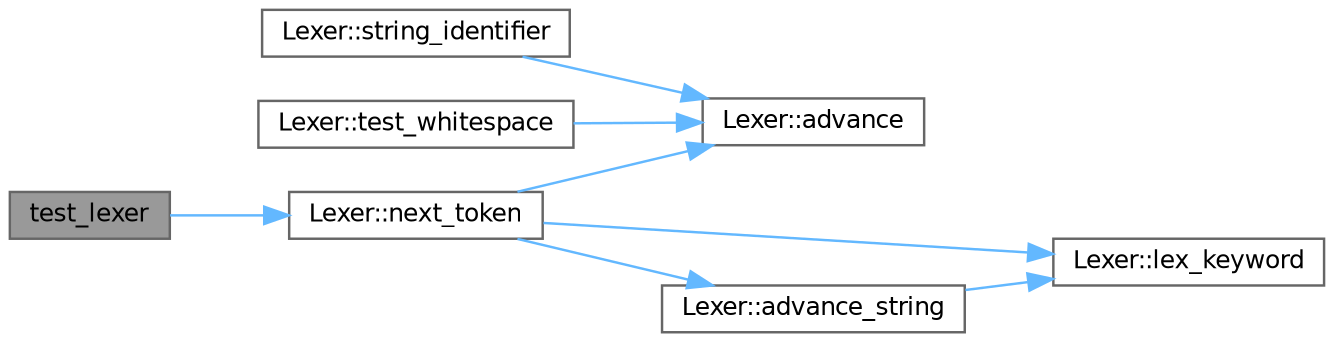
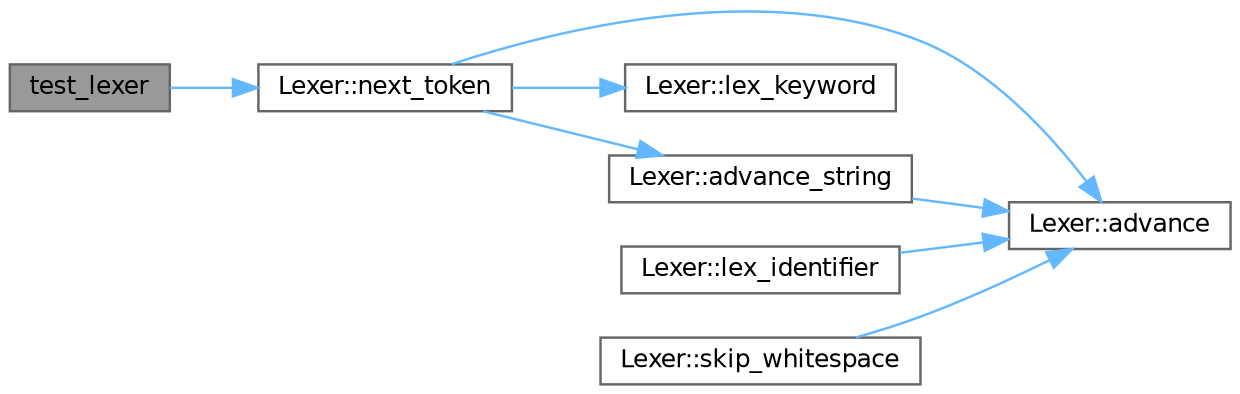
(416, 33) -> (760, 270)
(416, 124) -> (760, 361)
(997, 286) -> (948, 203)
